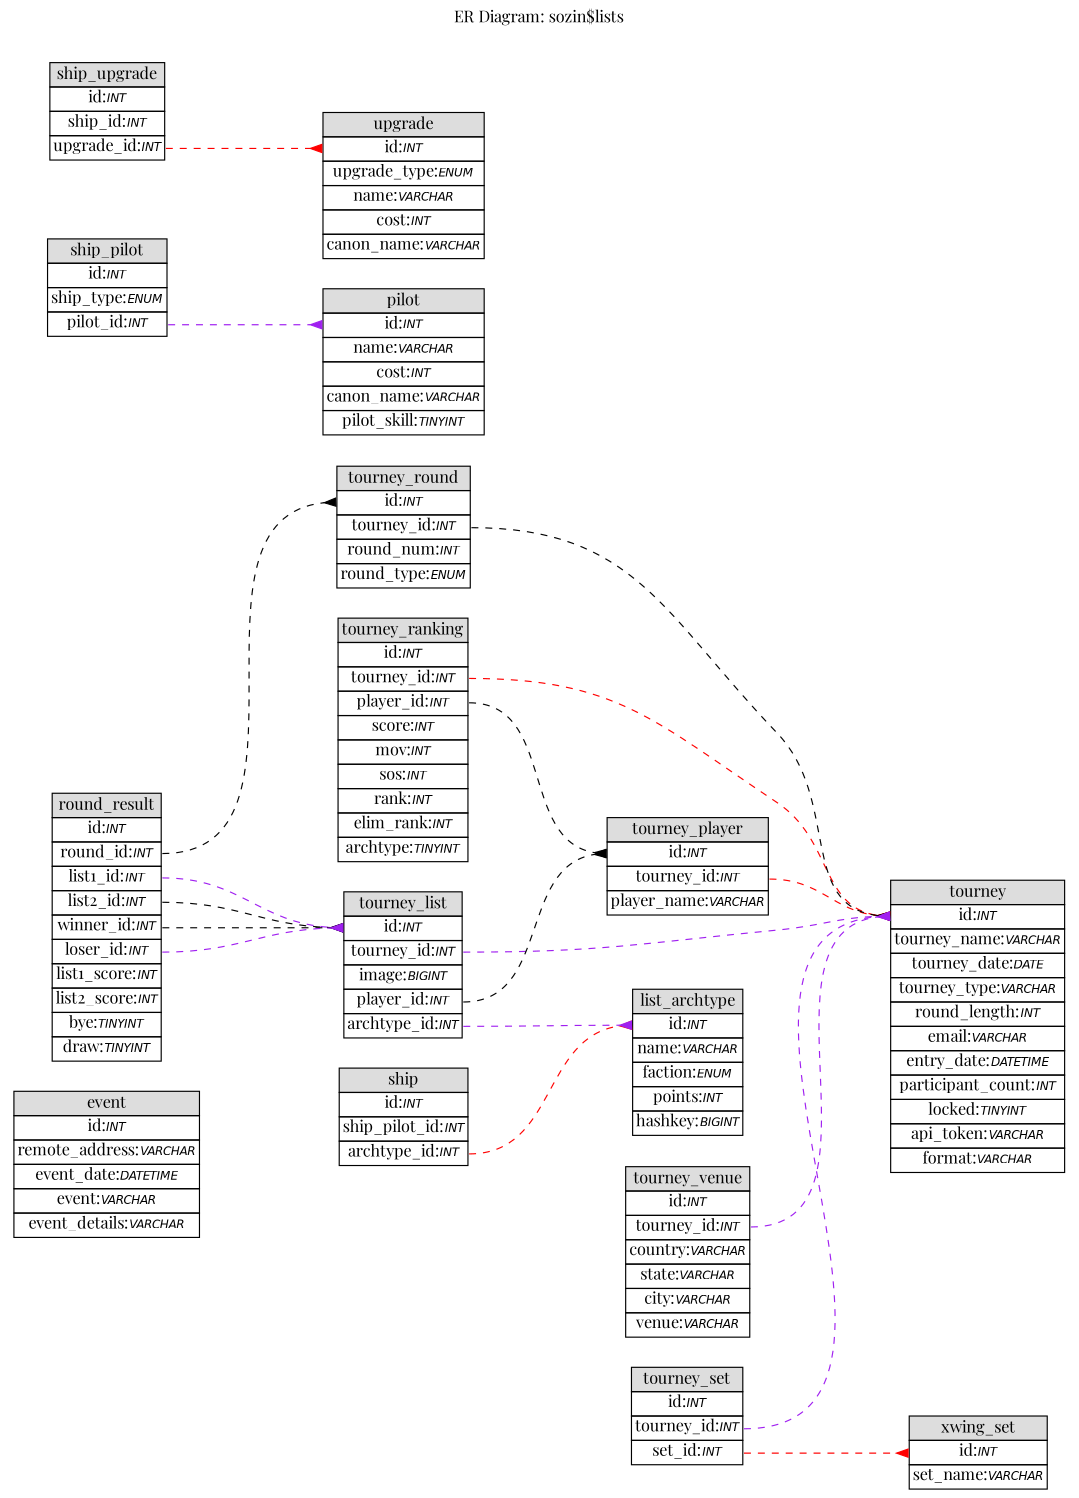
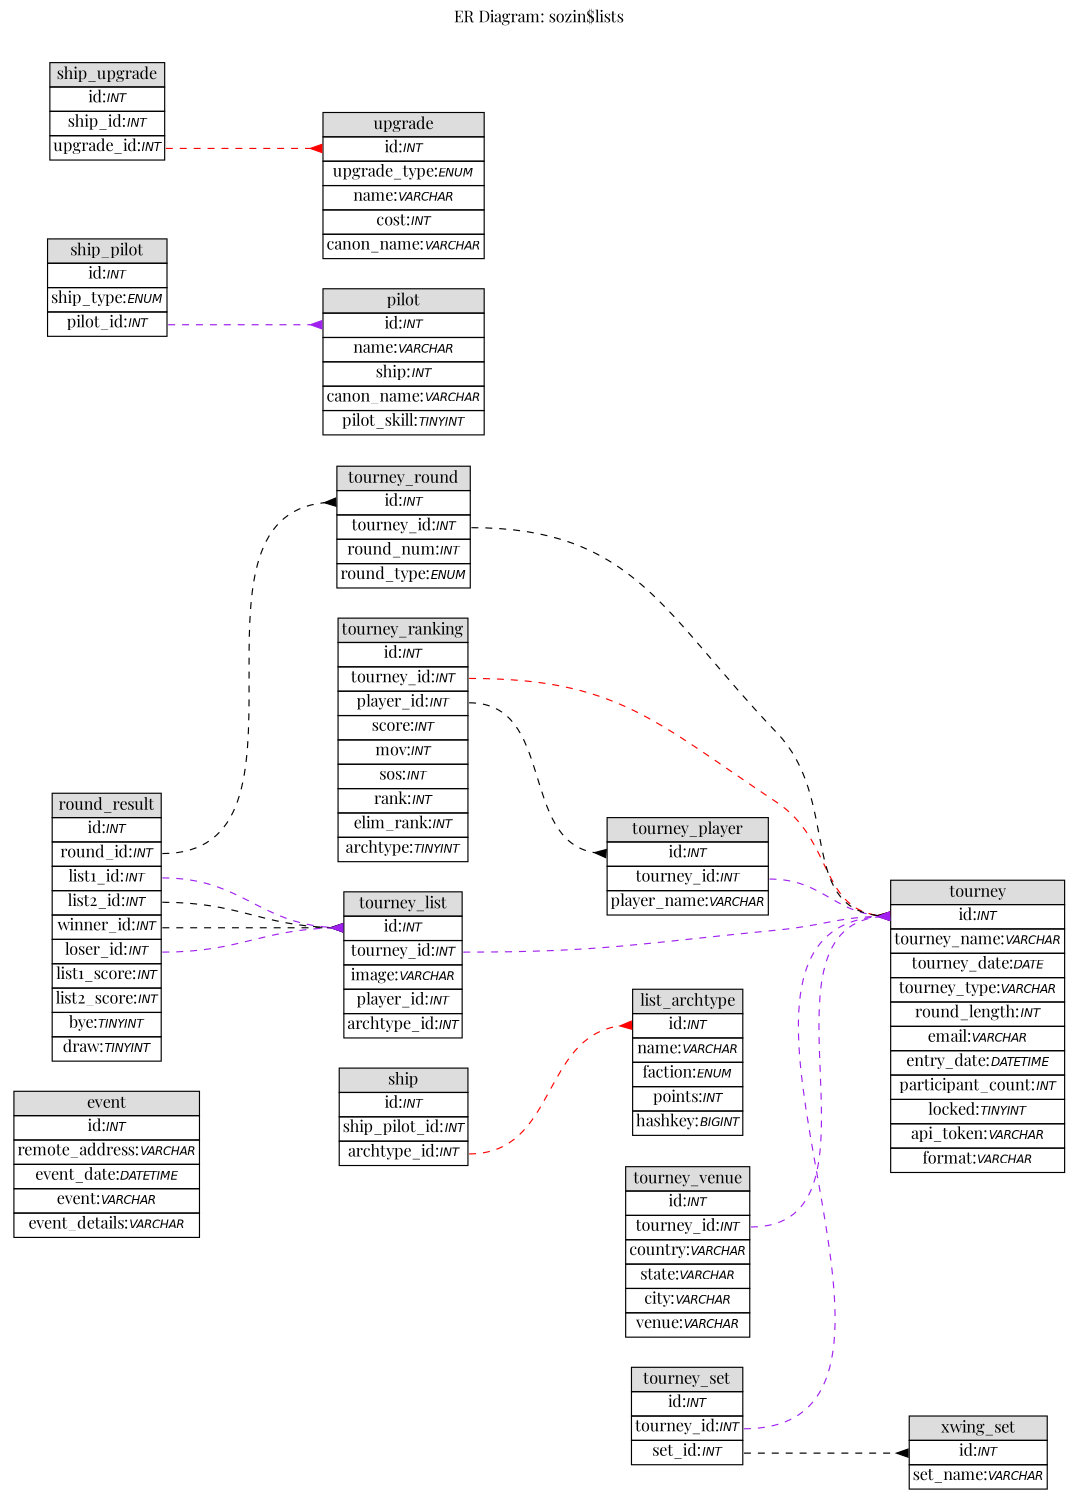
(394, 372) -> (394, 372)
(824, 895) -> (824, 895)
(533, 933) -> none
(427, 977) -> (427, 977)
(541, 1026) -> none
(820, 1453) -> (820, 1453)
